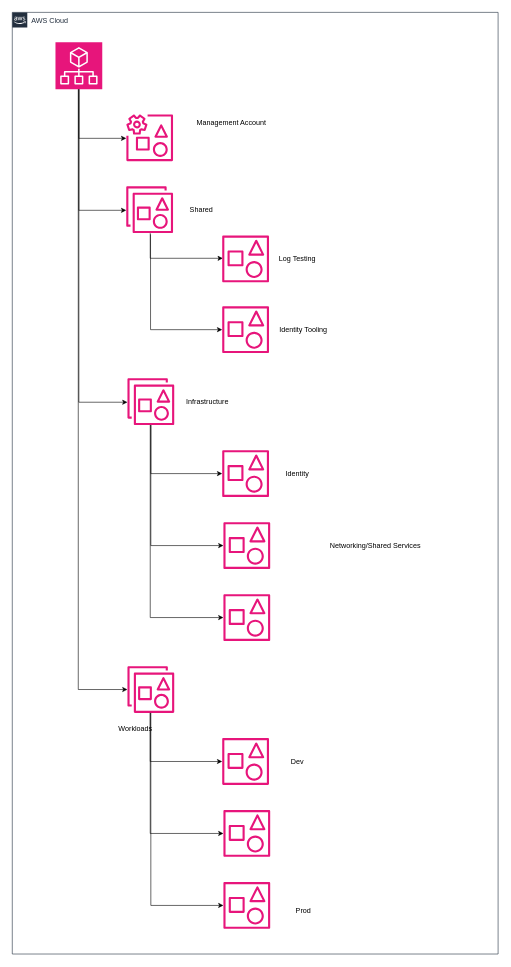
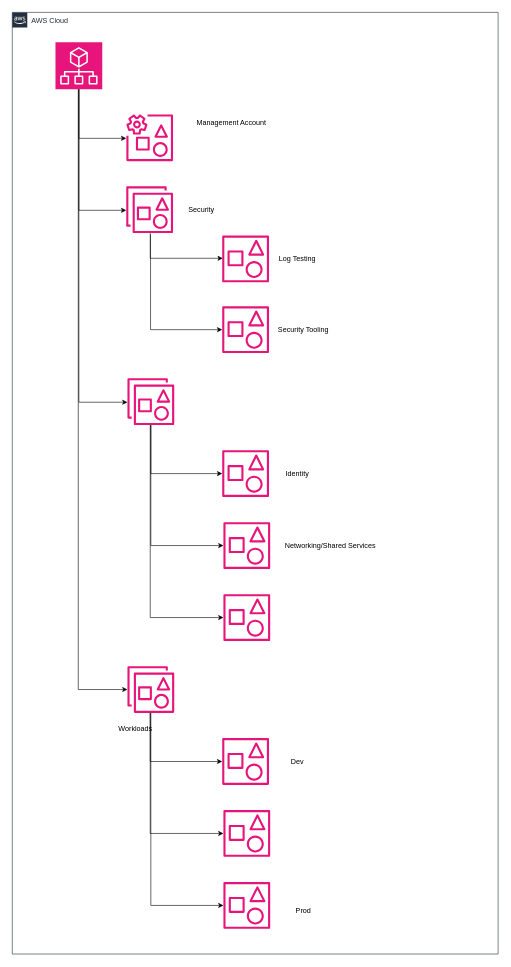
(202, 210) -> (202, 210)
(304, 330) -> (304, 330)
(207, 402) -> none
(375, 546) -> (330, 546)
